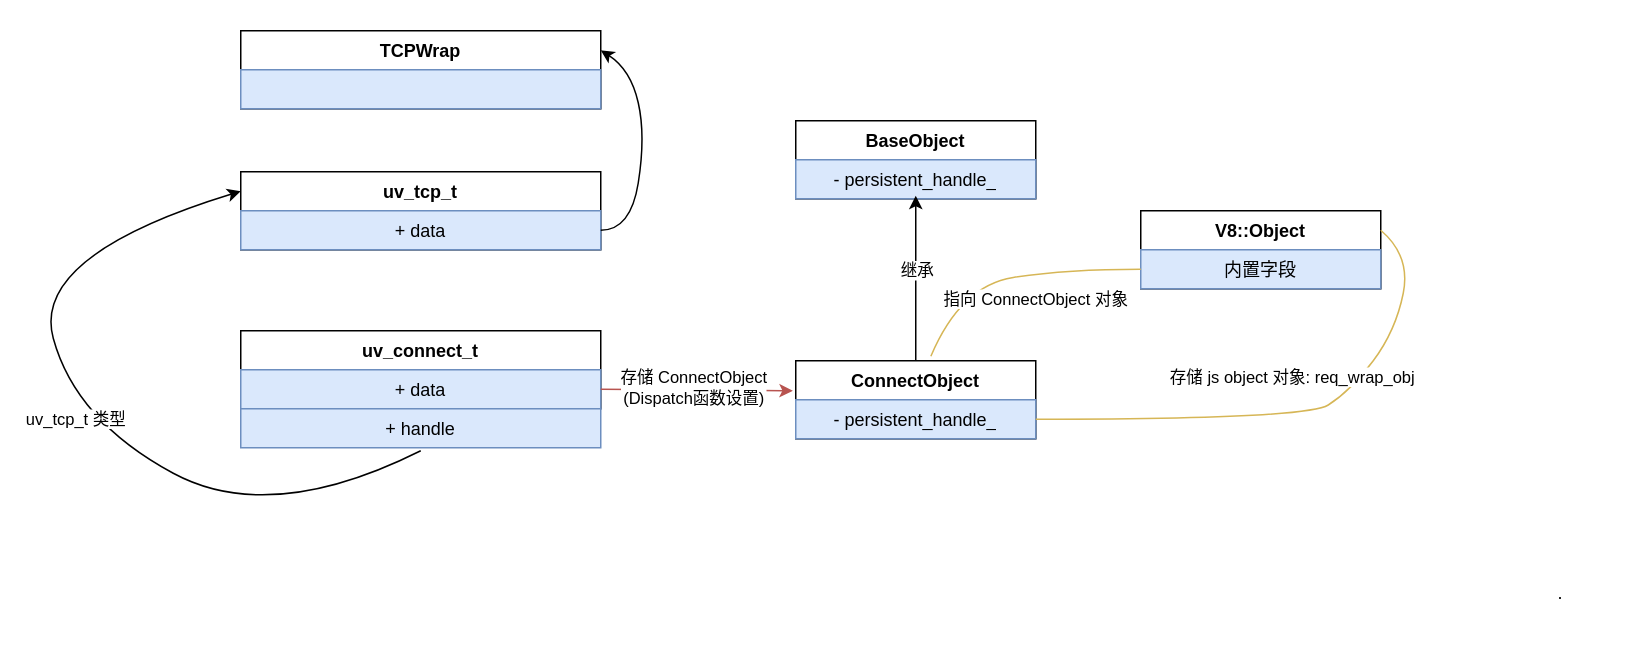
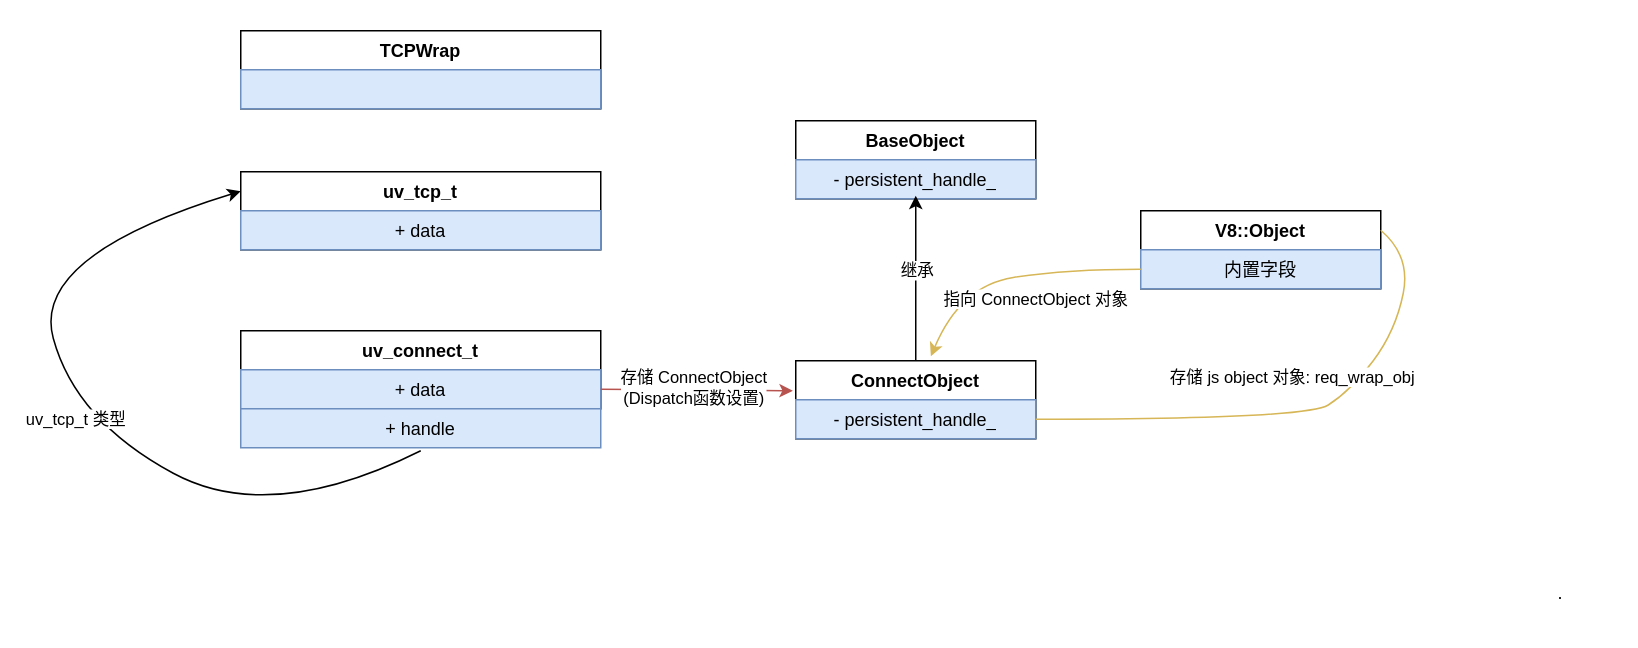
(642, 147) -> none
(945, 329) -> (946, 326)
